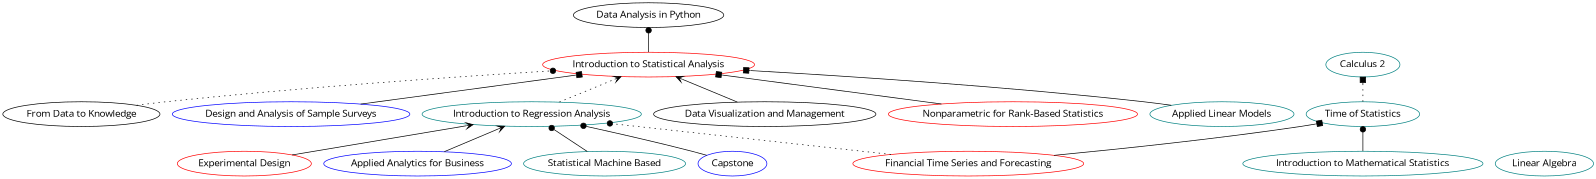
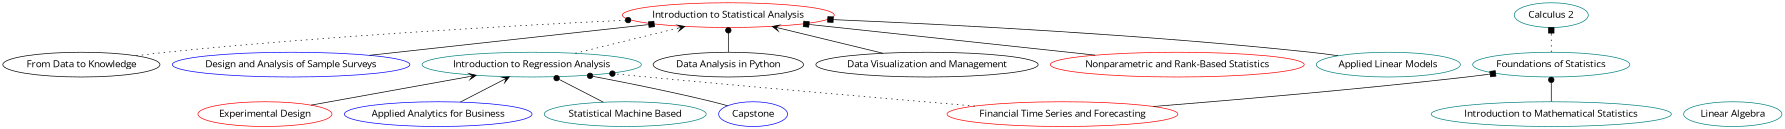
(649, 43) -> (728, 43)
(1013, 114) -> (1177, 65)
(1363, 114) -> (1551, 65)
